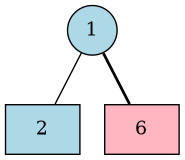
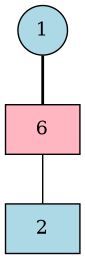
(68, 79) -> (43, 179)
